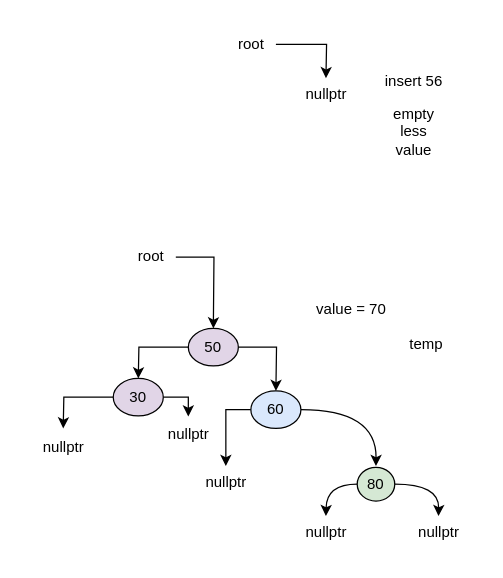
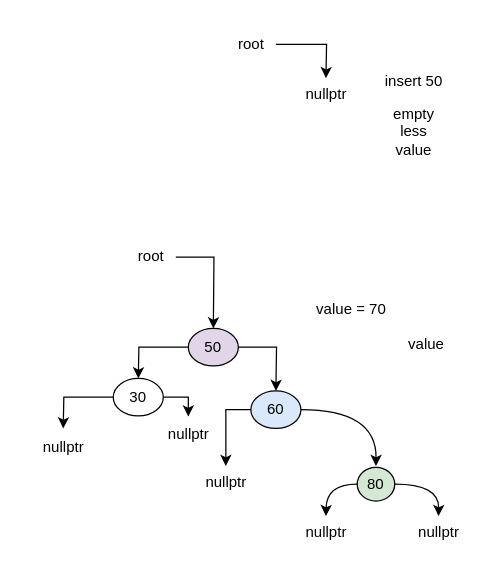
(414, 82) -> (414, 82)
(426, 344) -> (426, 344)
(138, 397) -> (138, 397)
